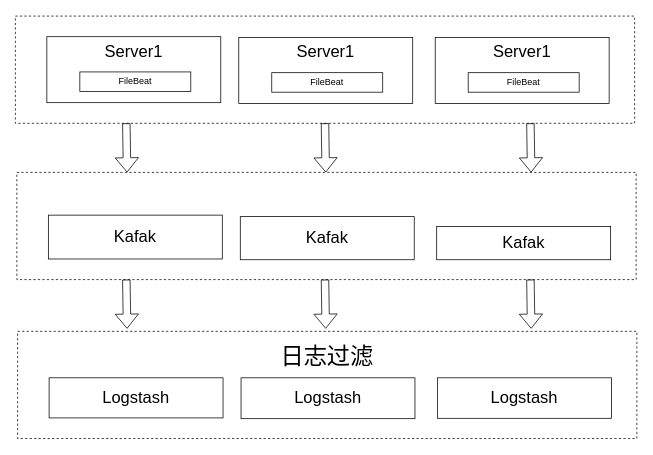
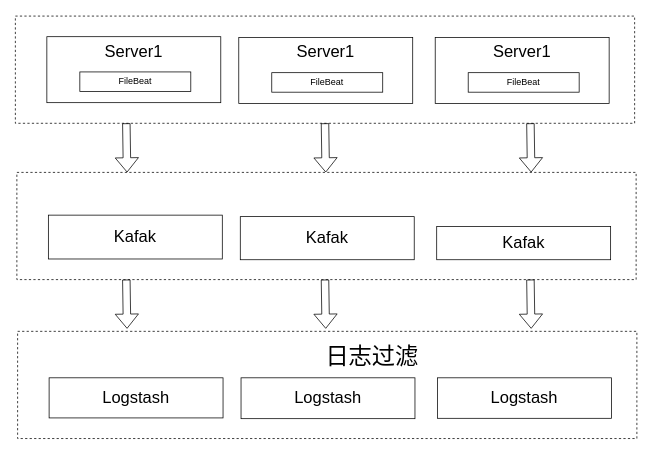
(327, 356) -> (372, 356)
